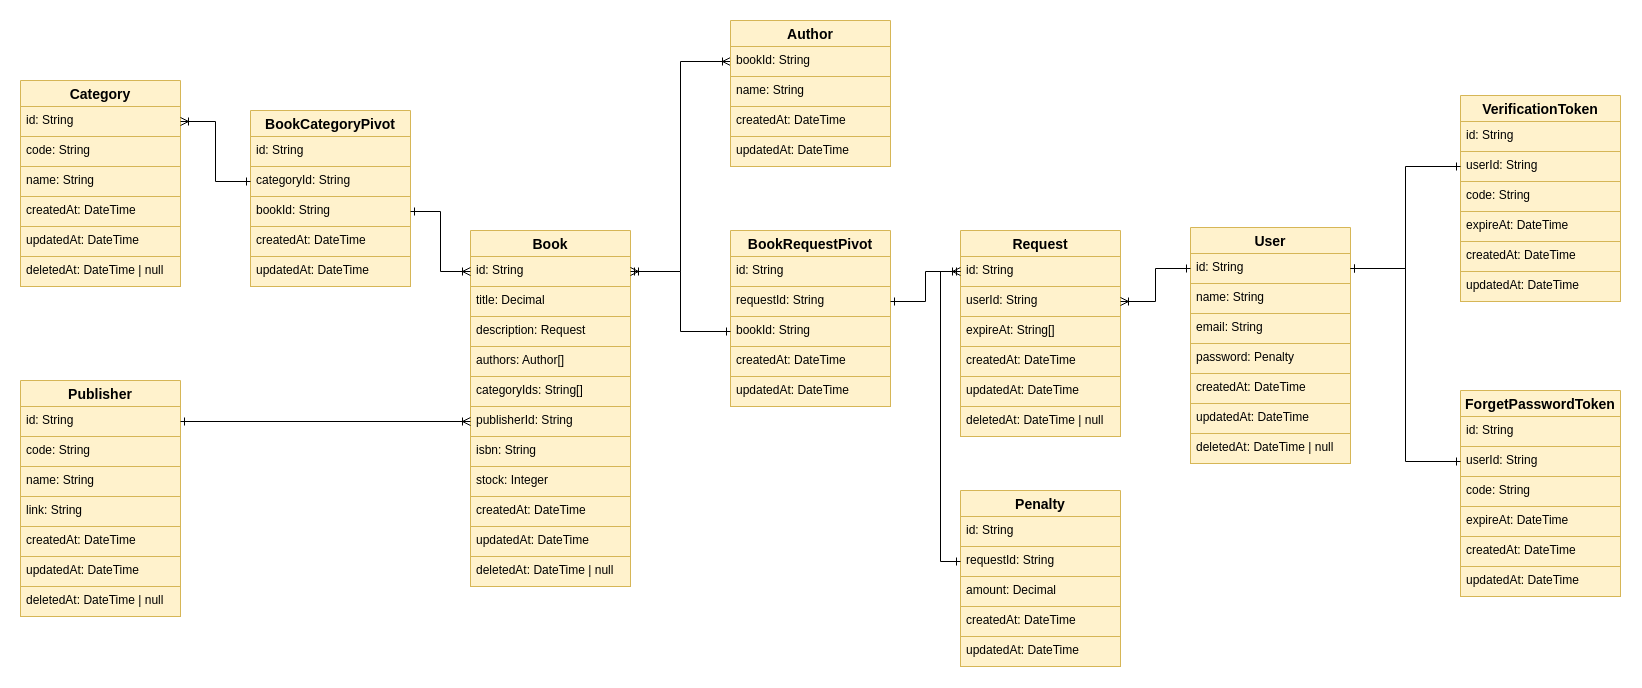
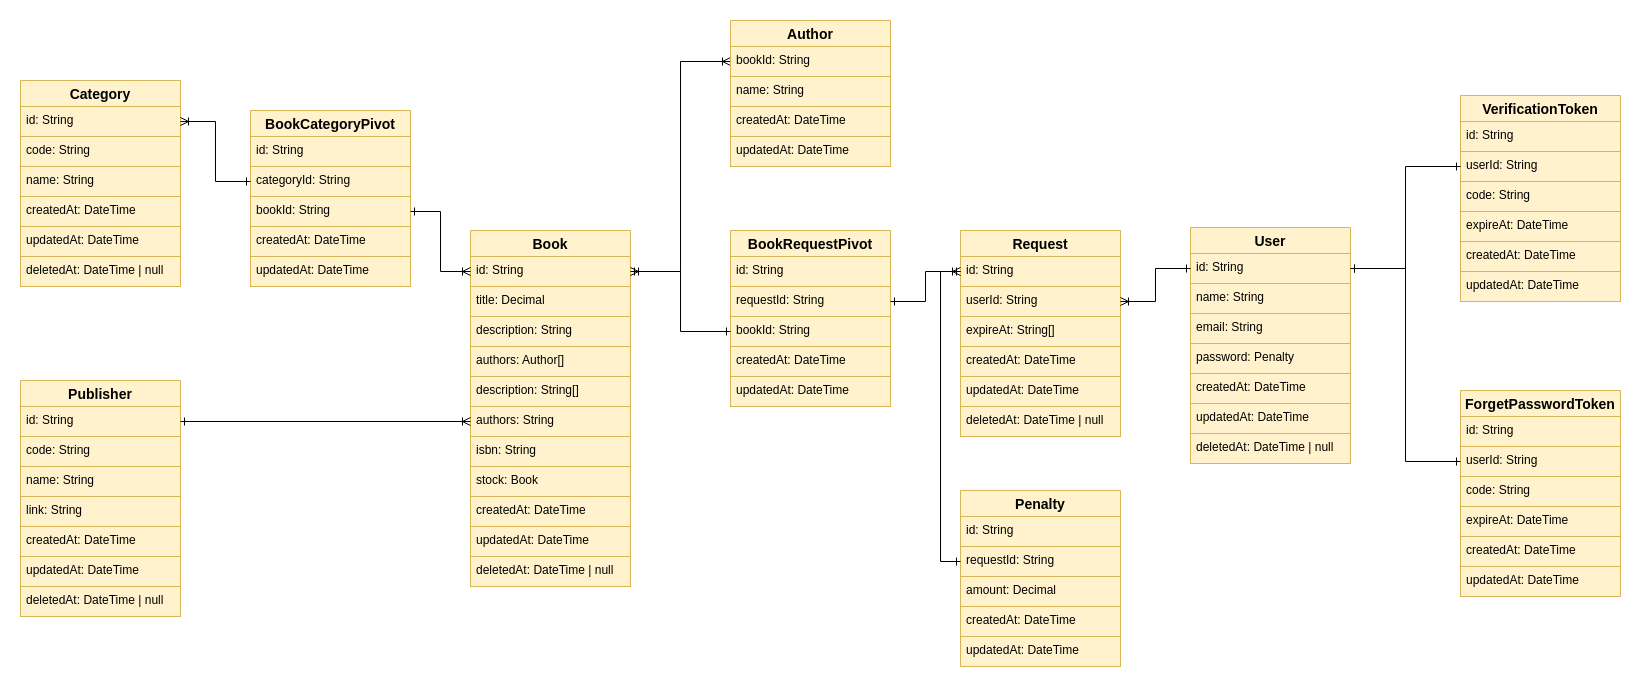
(537, 330) -> (532, 330)
(542, 390) -> (539, 390)
(532, 420) -> (522, 420)
(520, 480) -> (510, 480)
